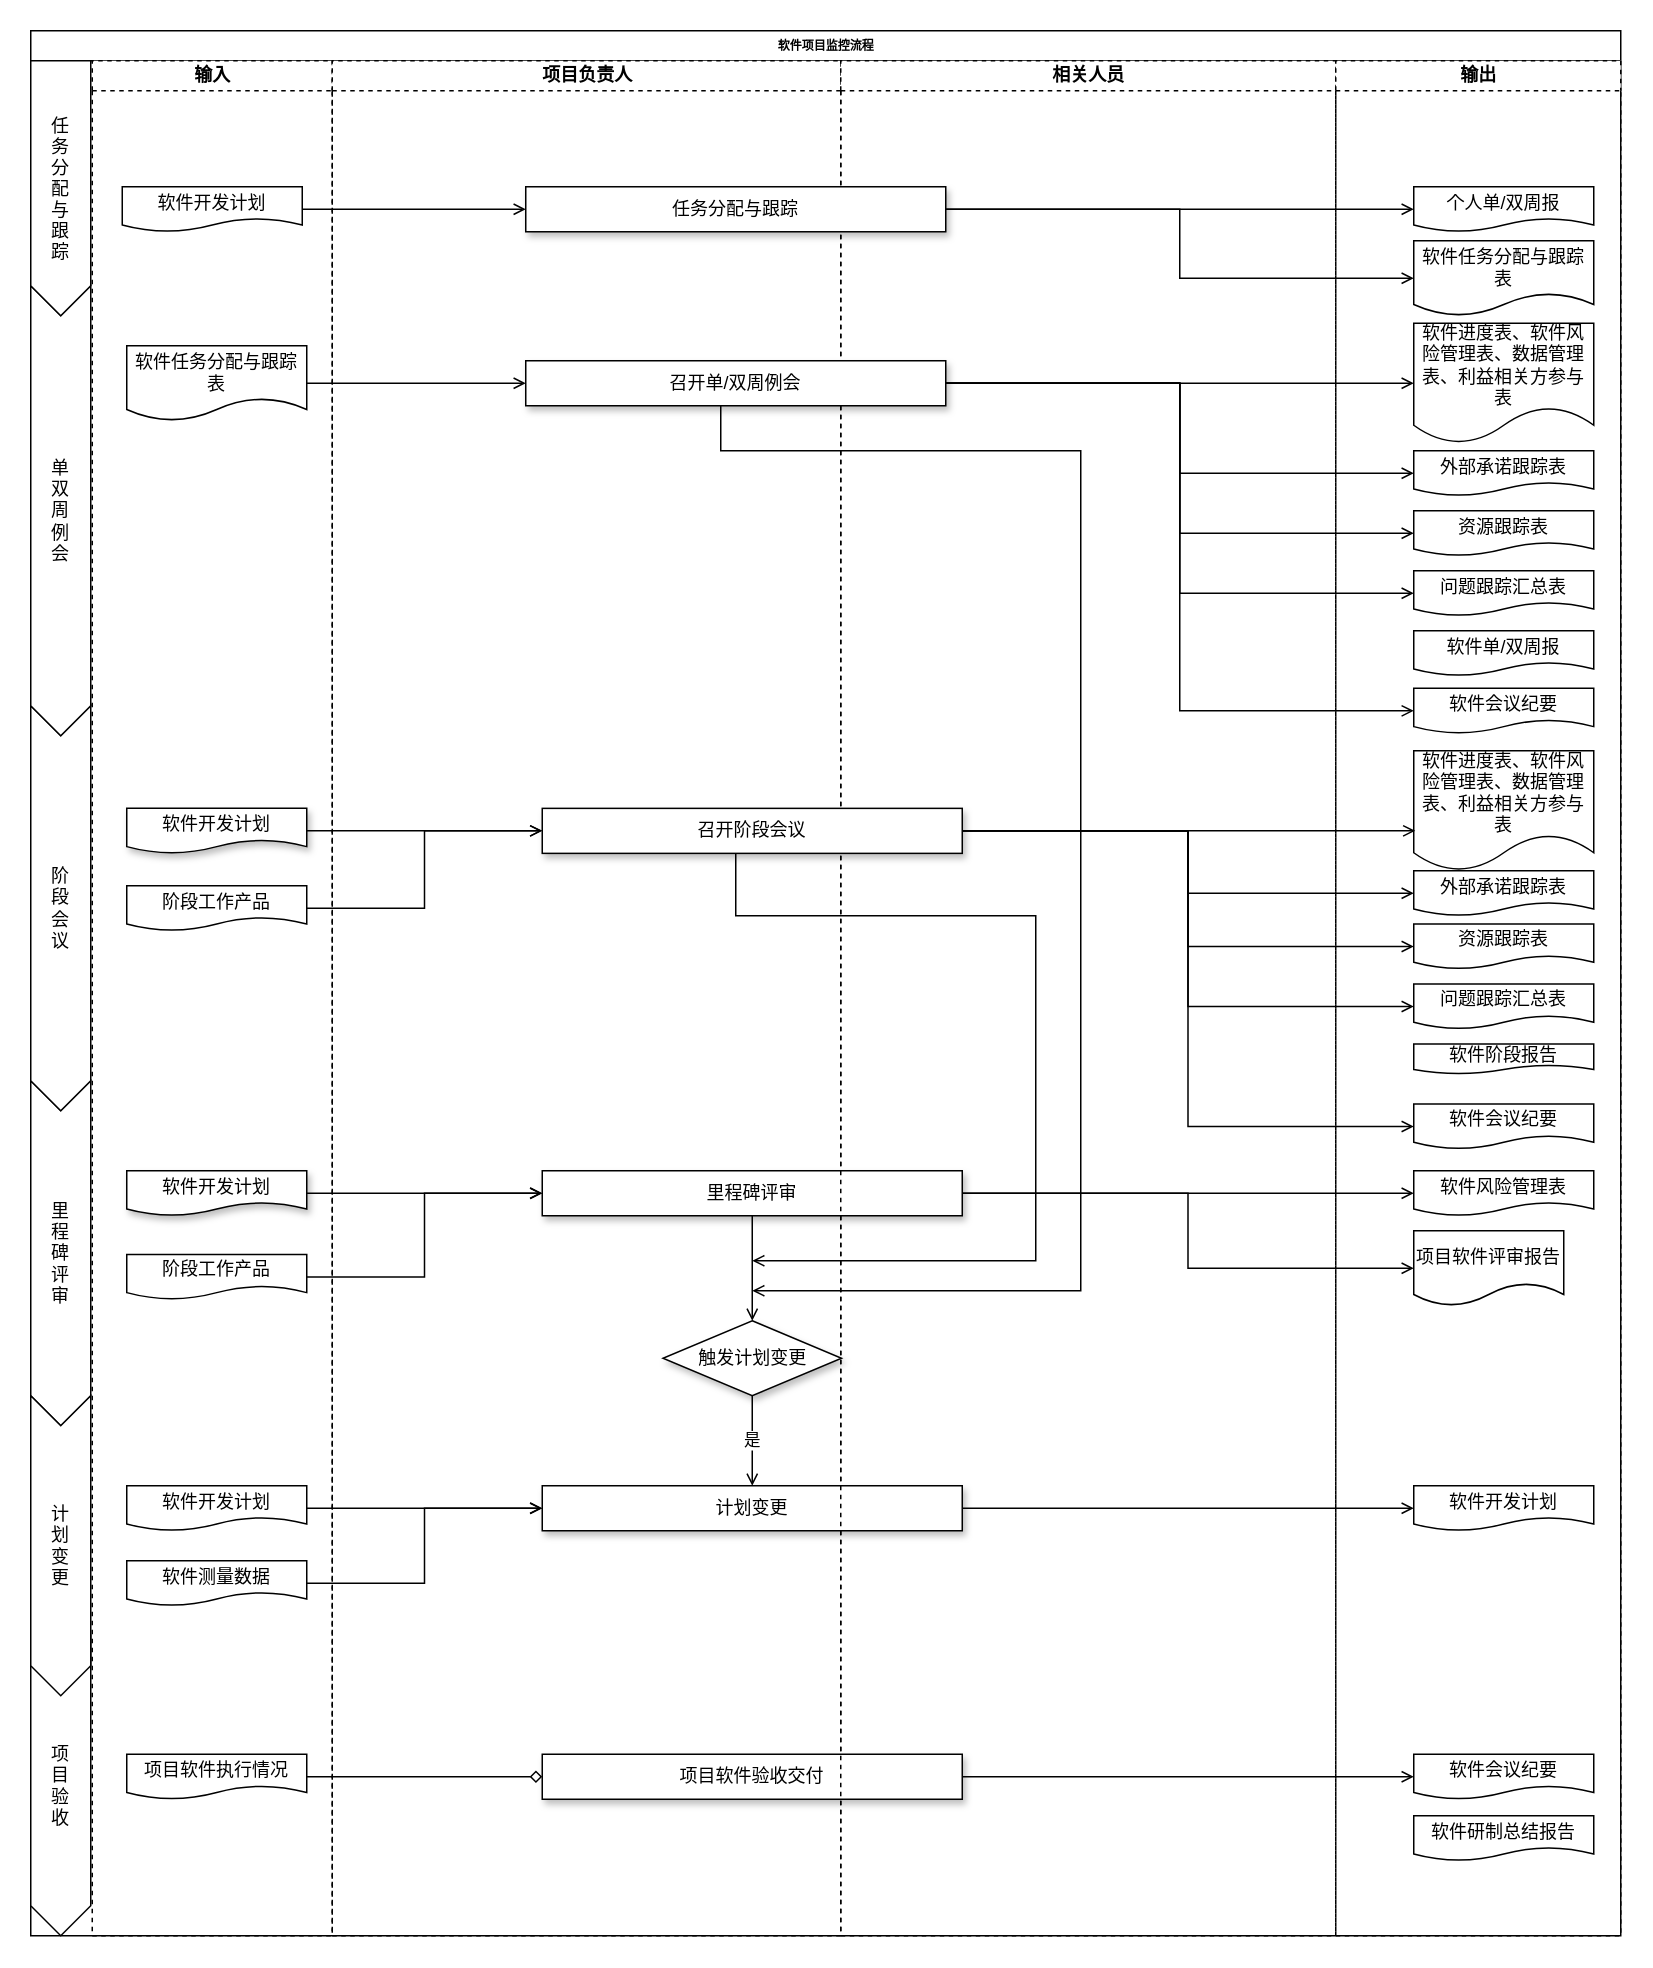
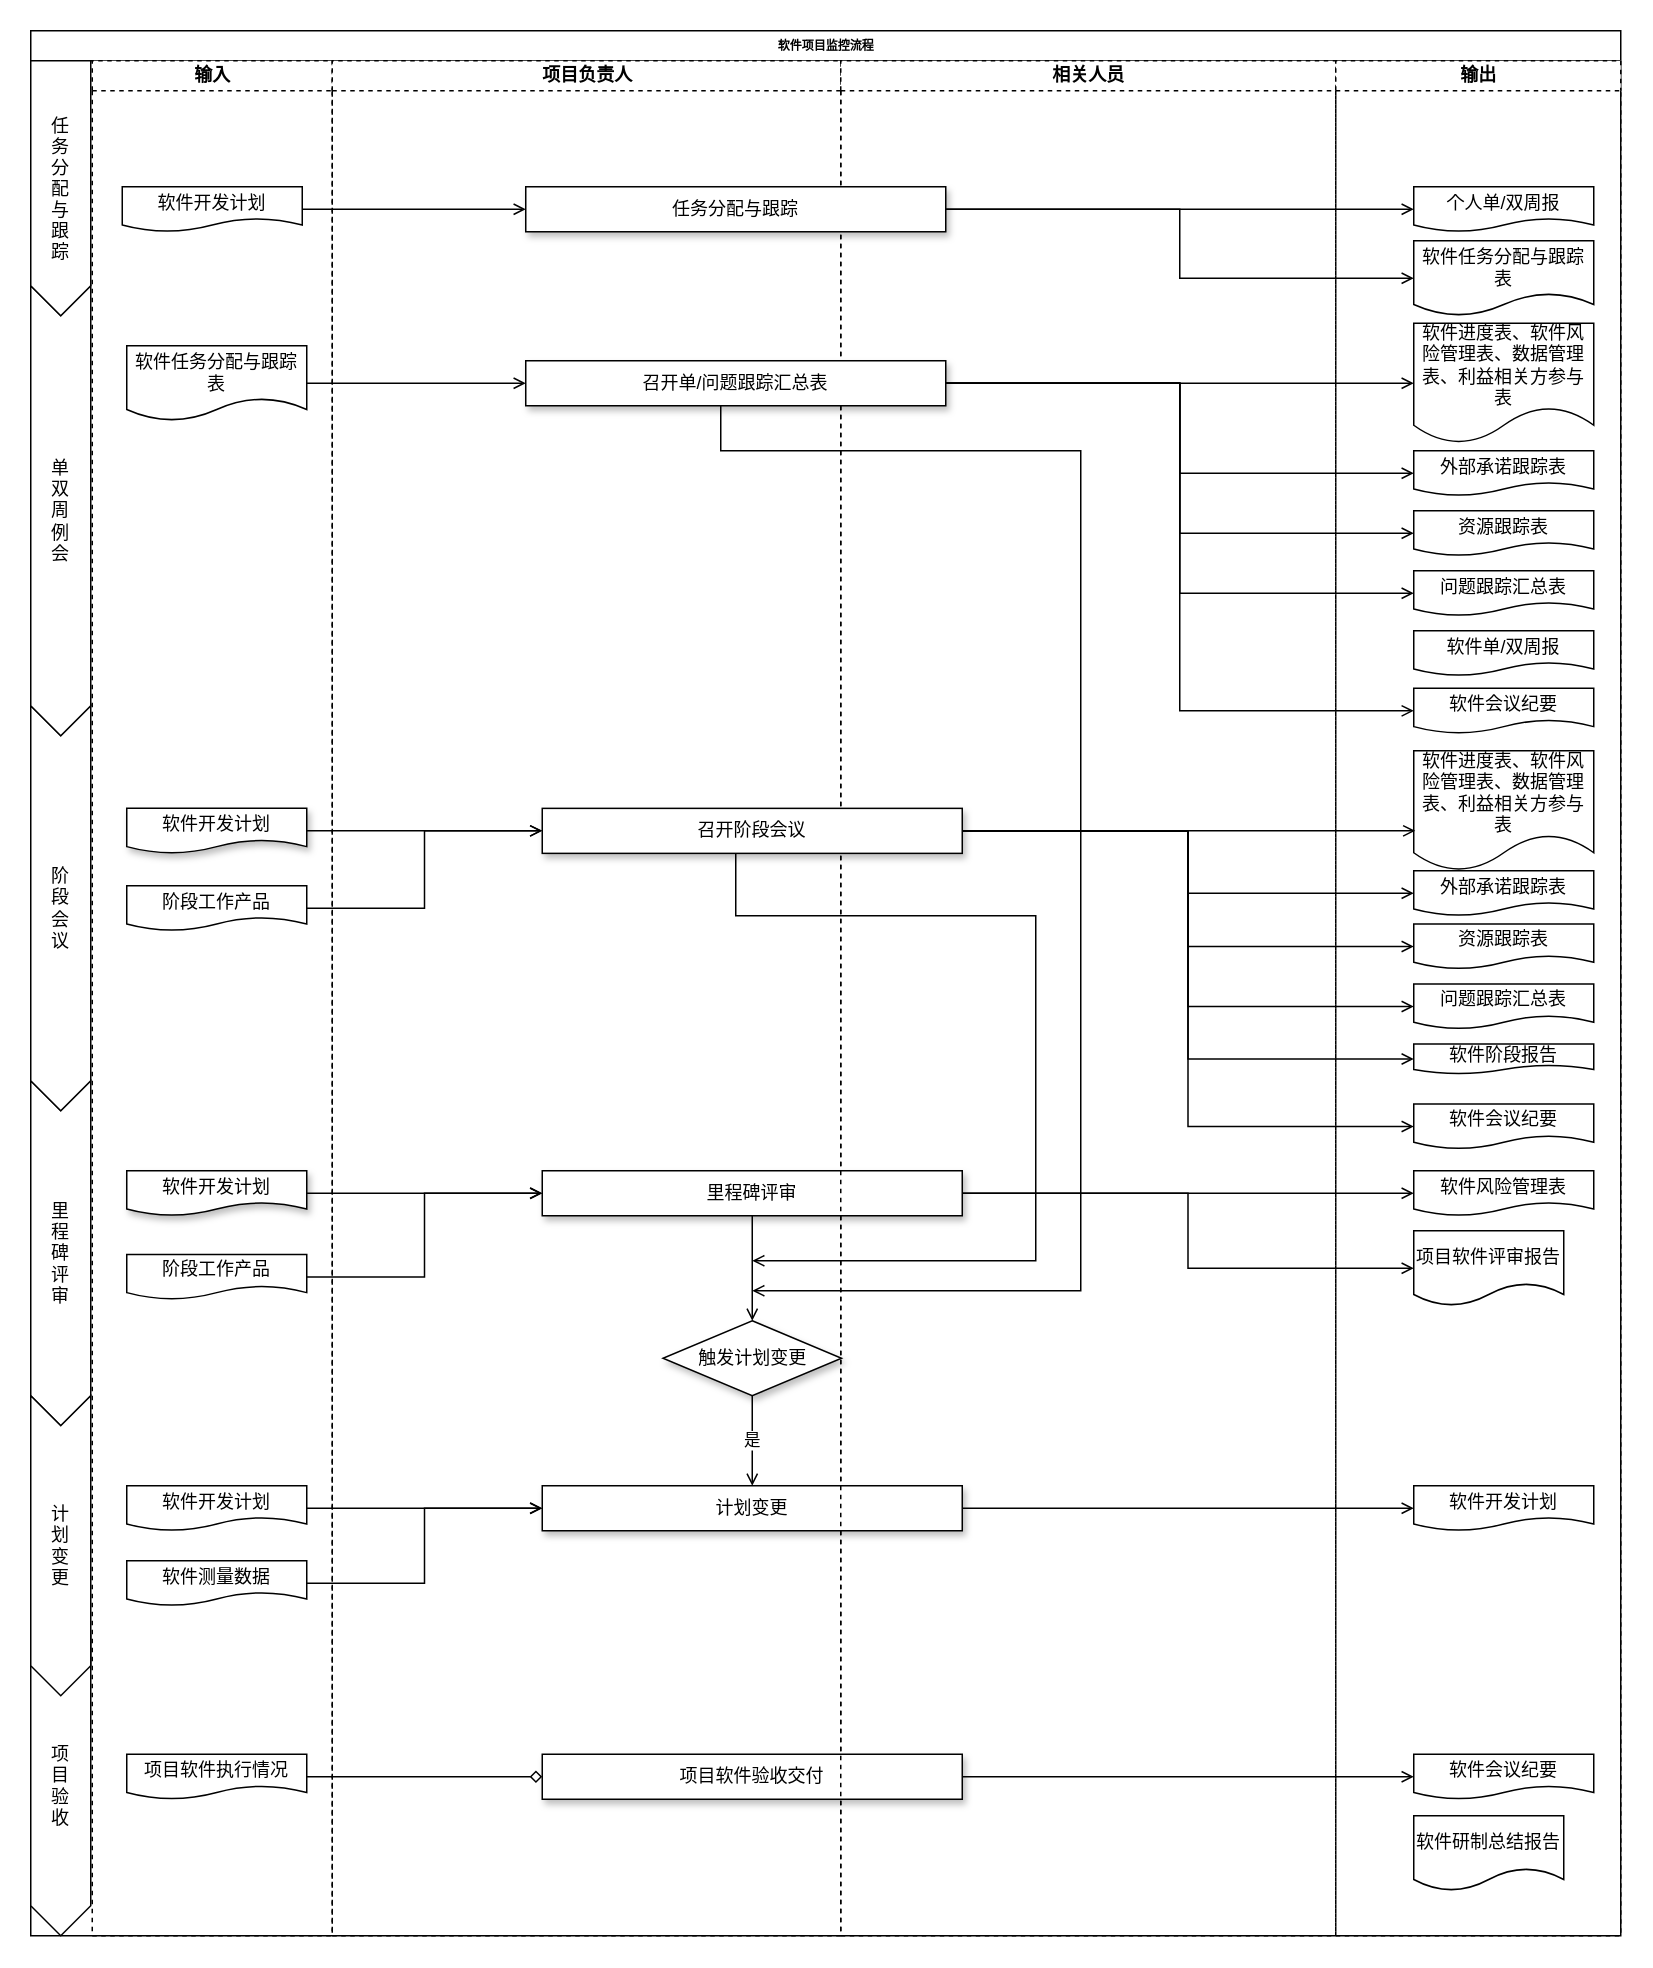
(736, 383) -> (736, 383)
none -> (1300, 1059)
(1504, 1838) -> (1489, 1853)
